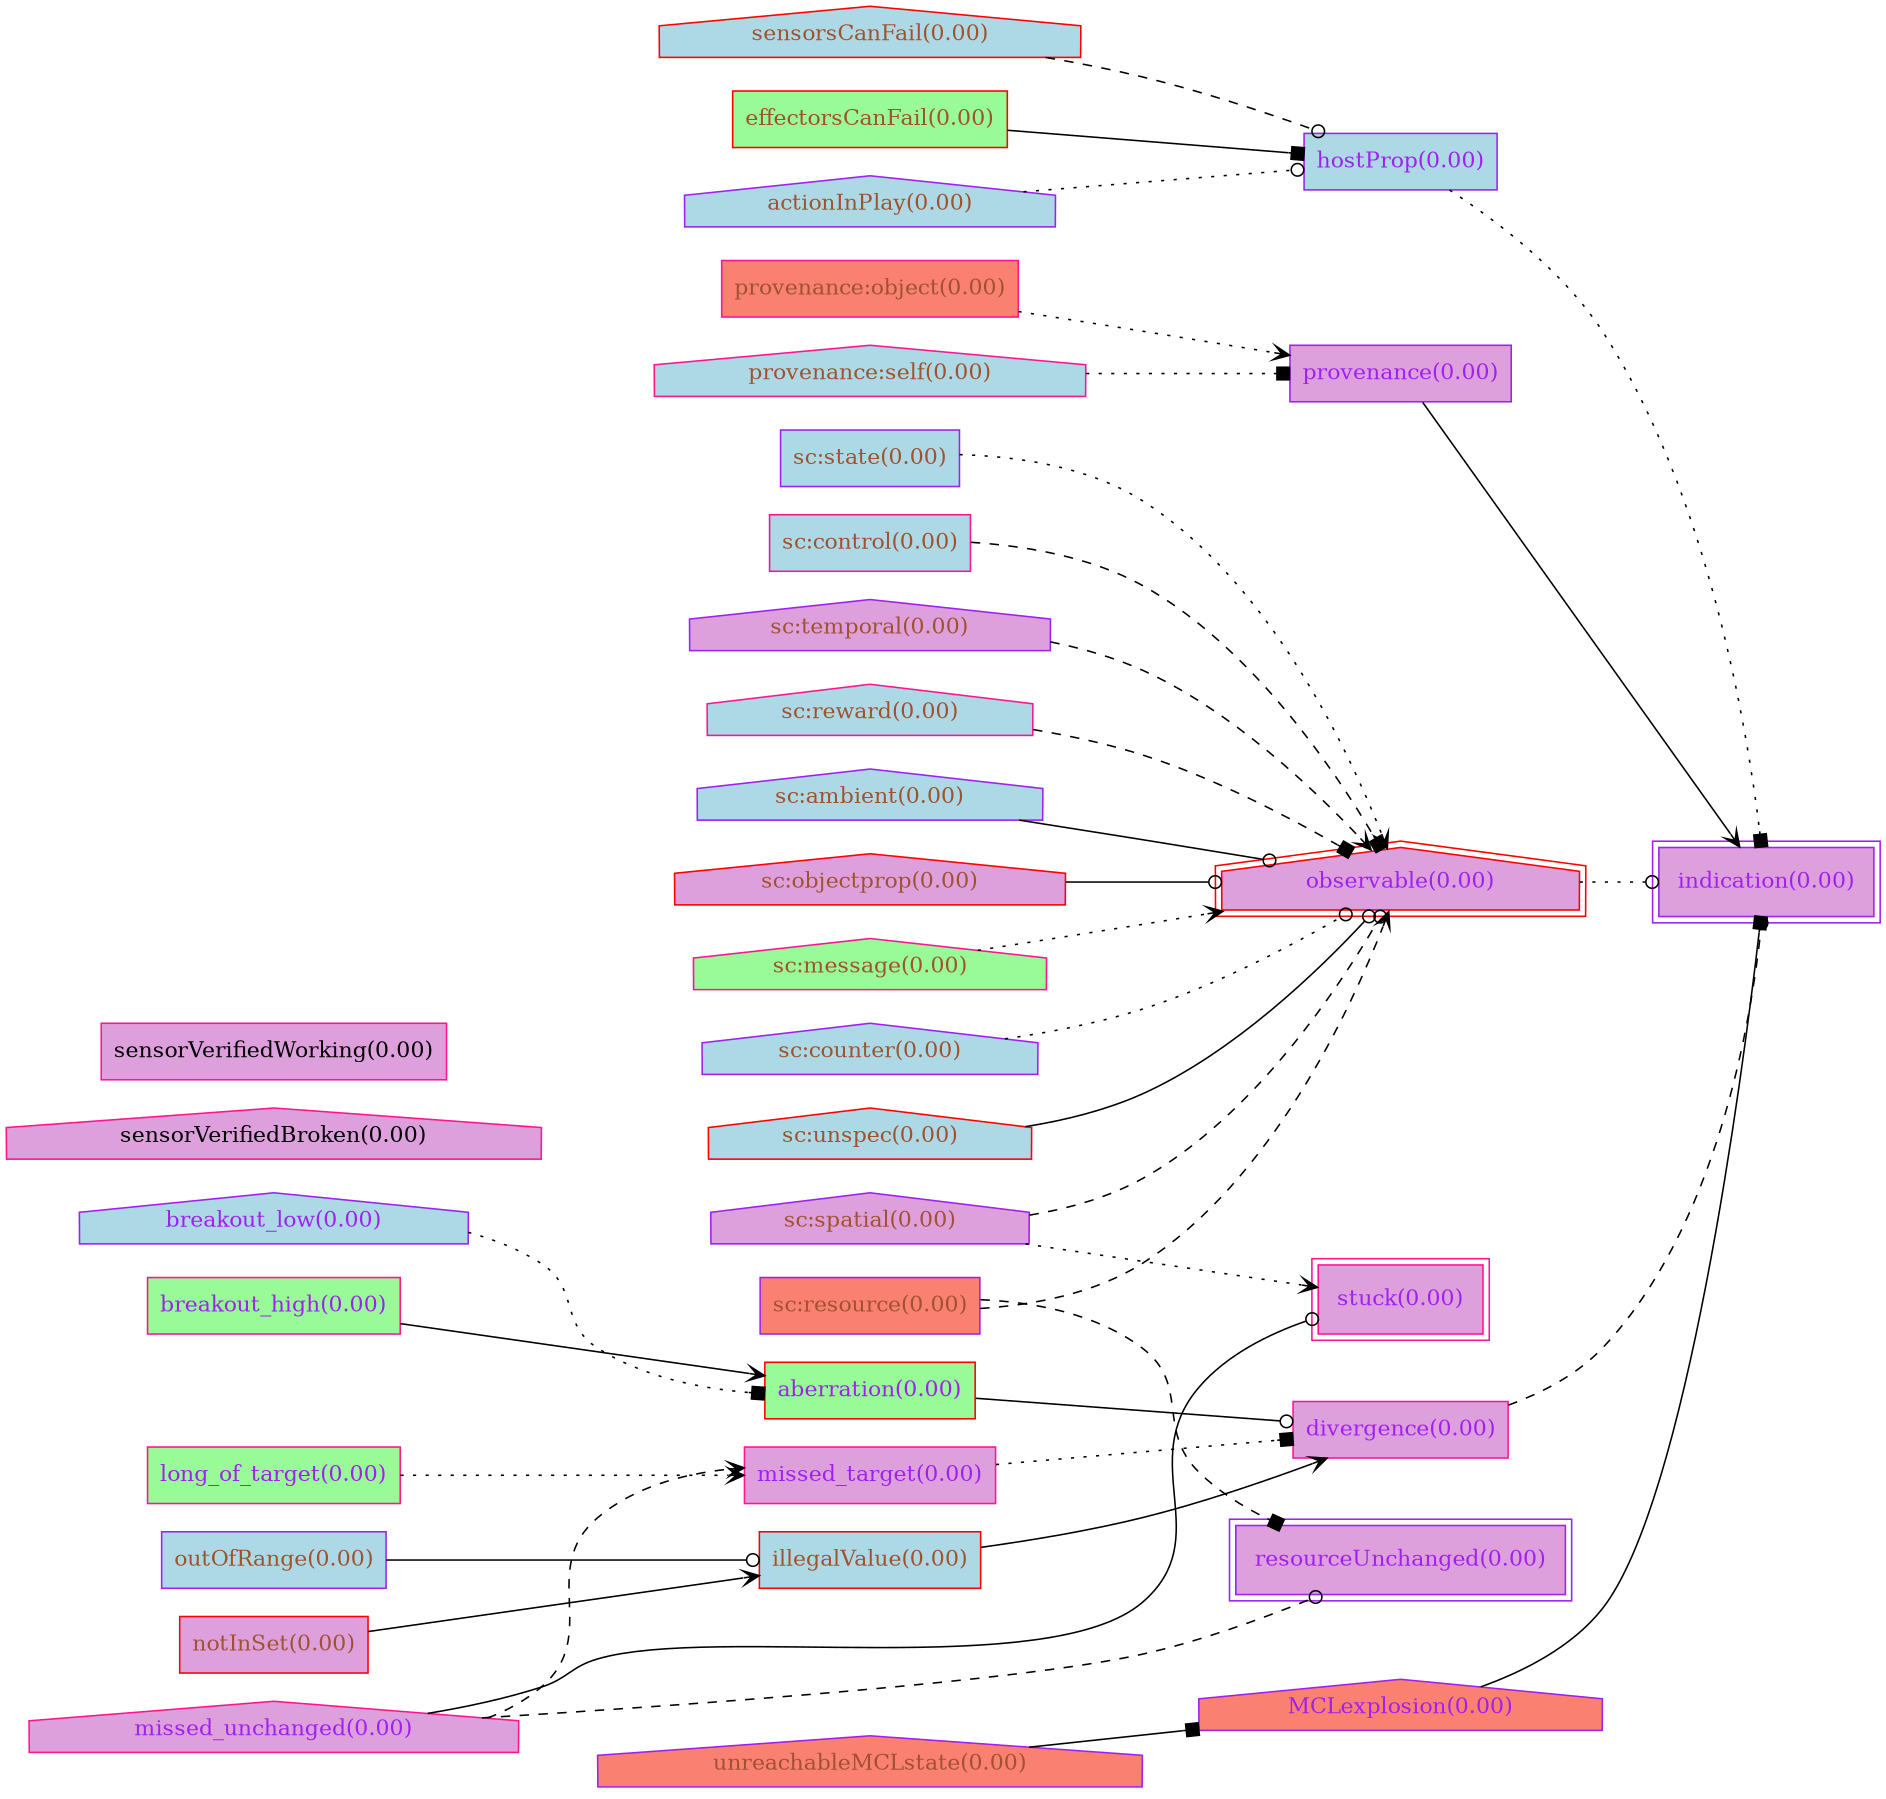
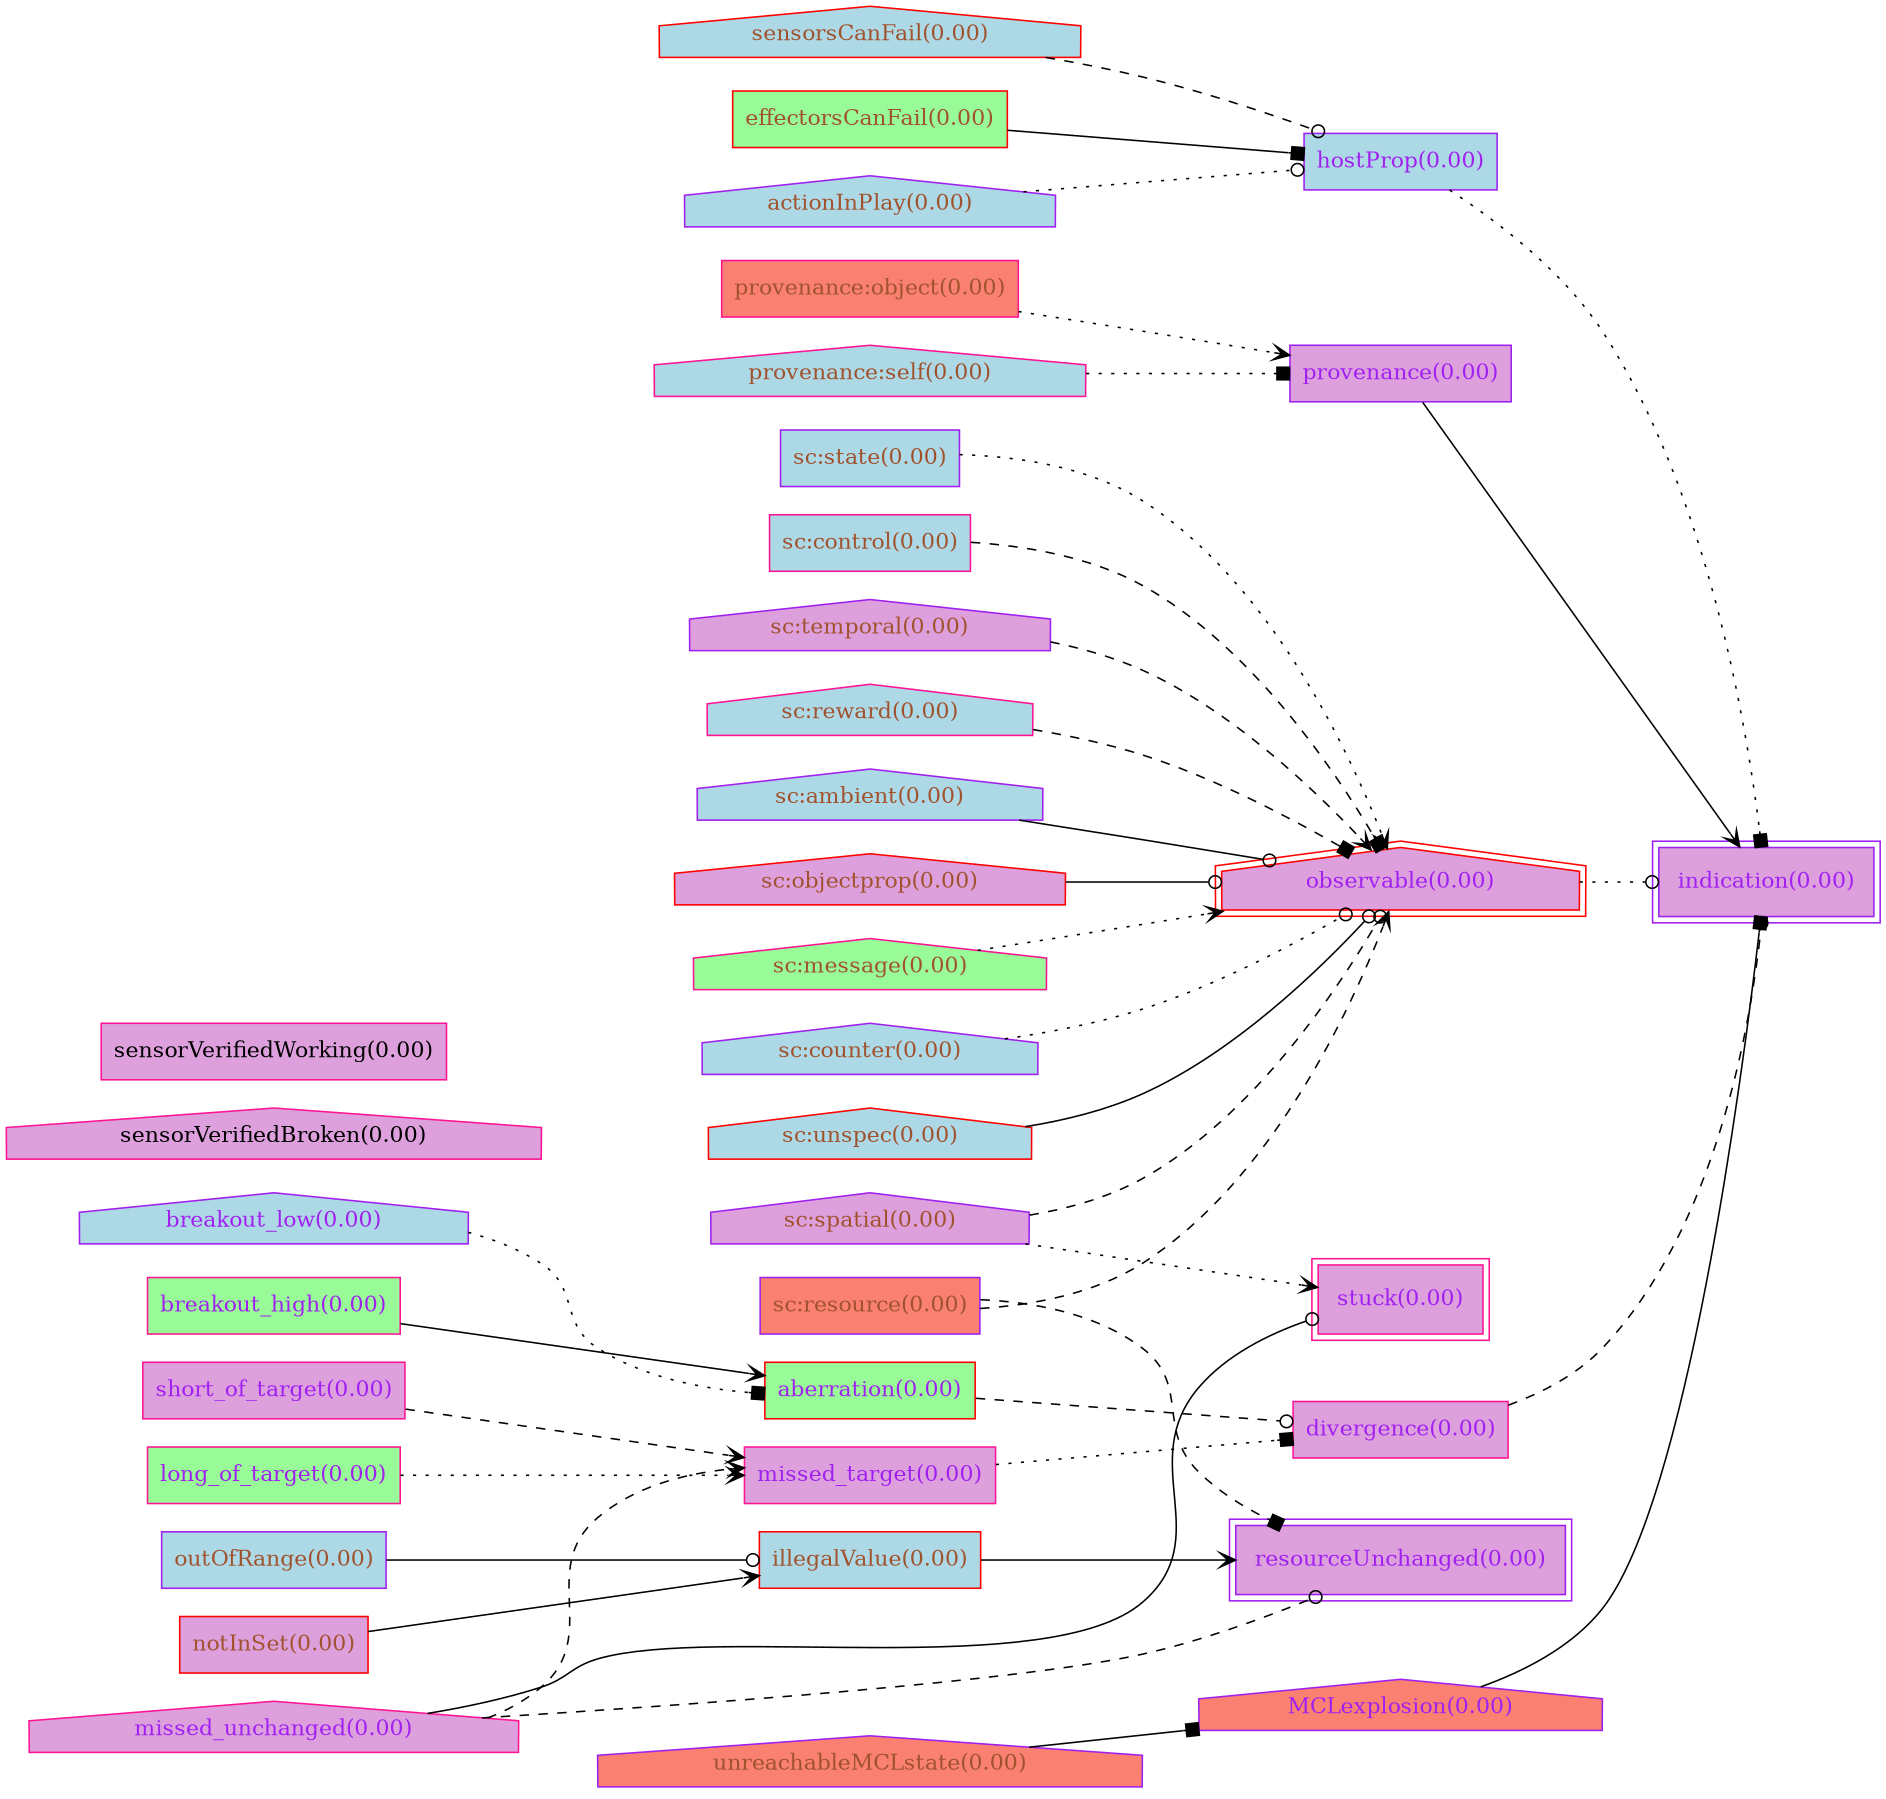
none -> (274, 1391)
(1128, 1410) -> (1128, 1410)
(1149, 1516) -> (1100, 1560)
